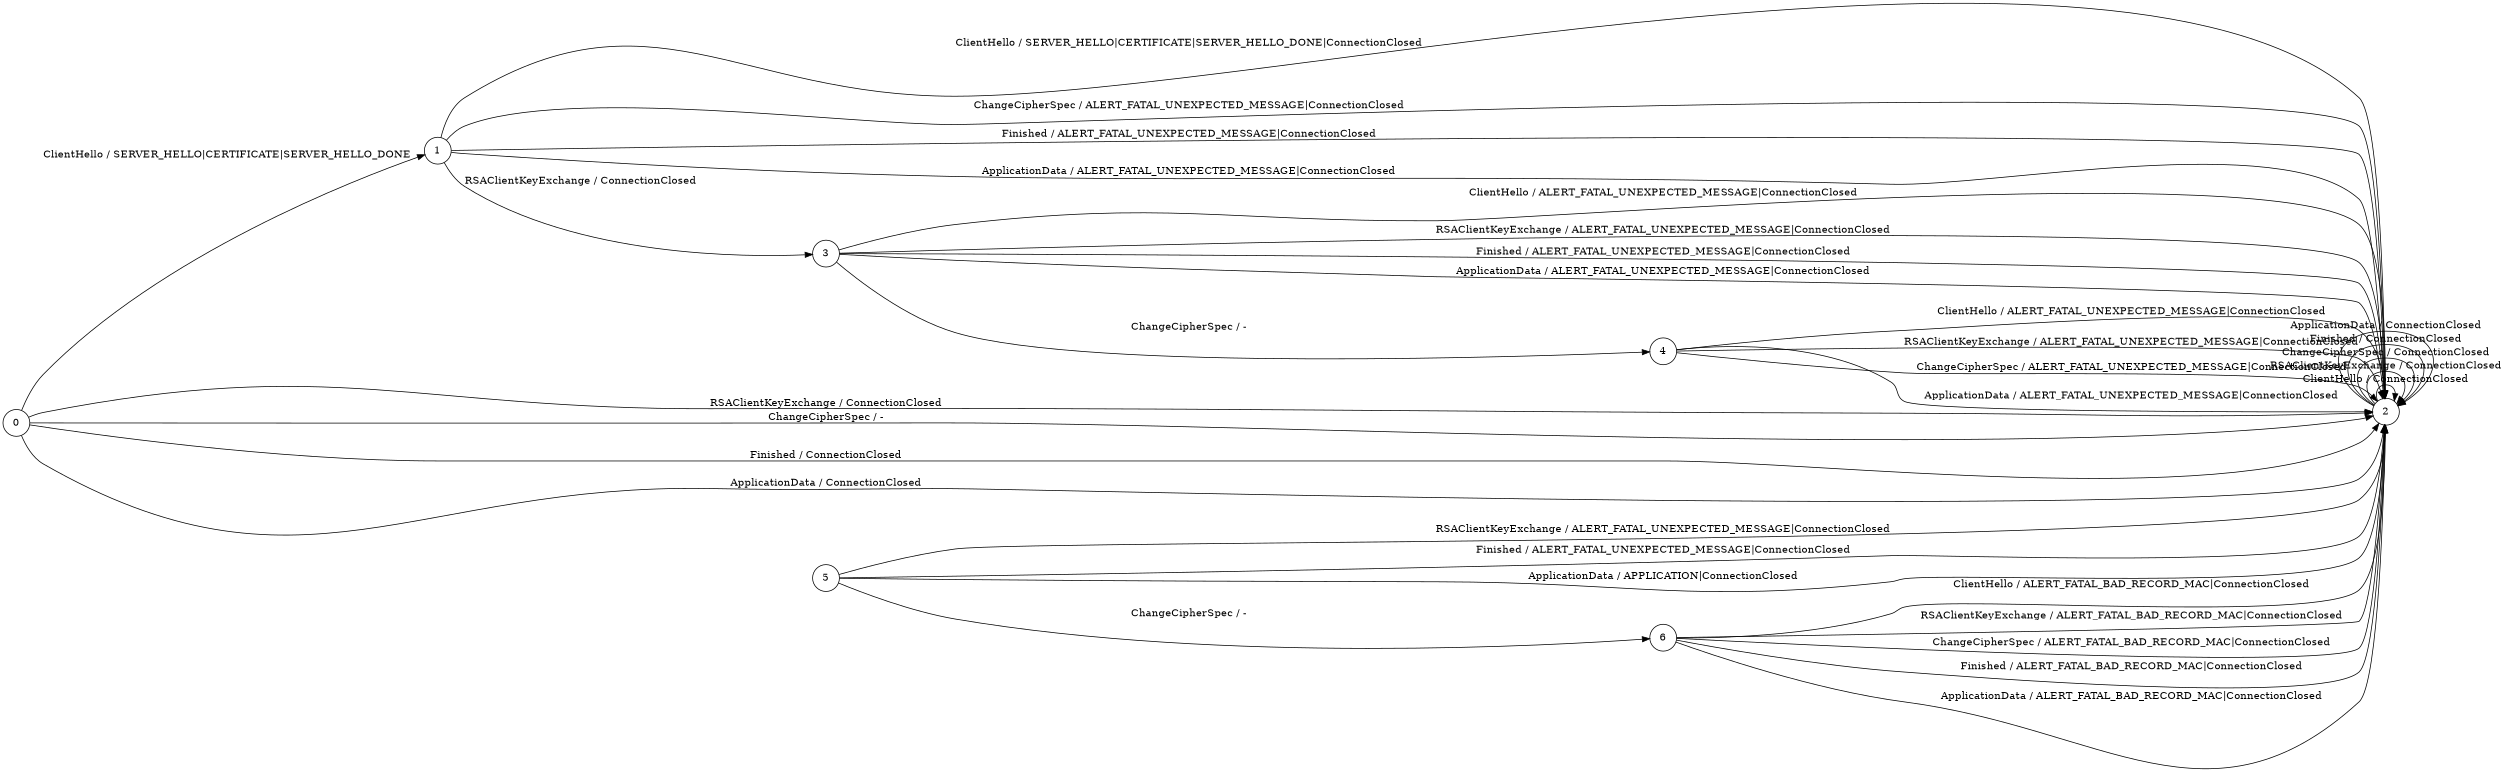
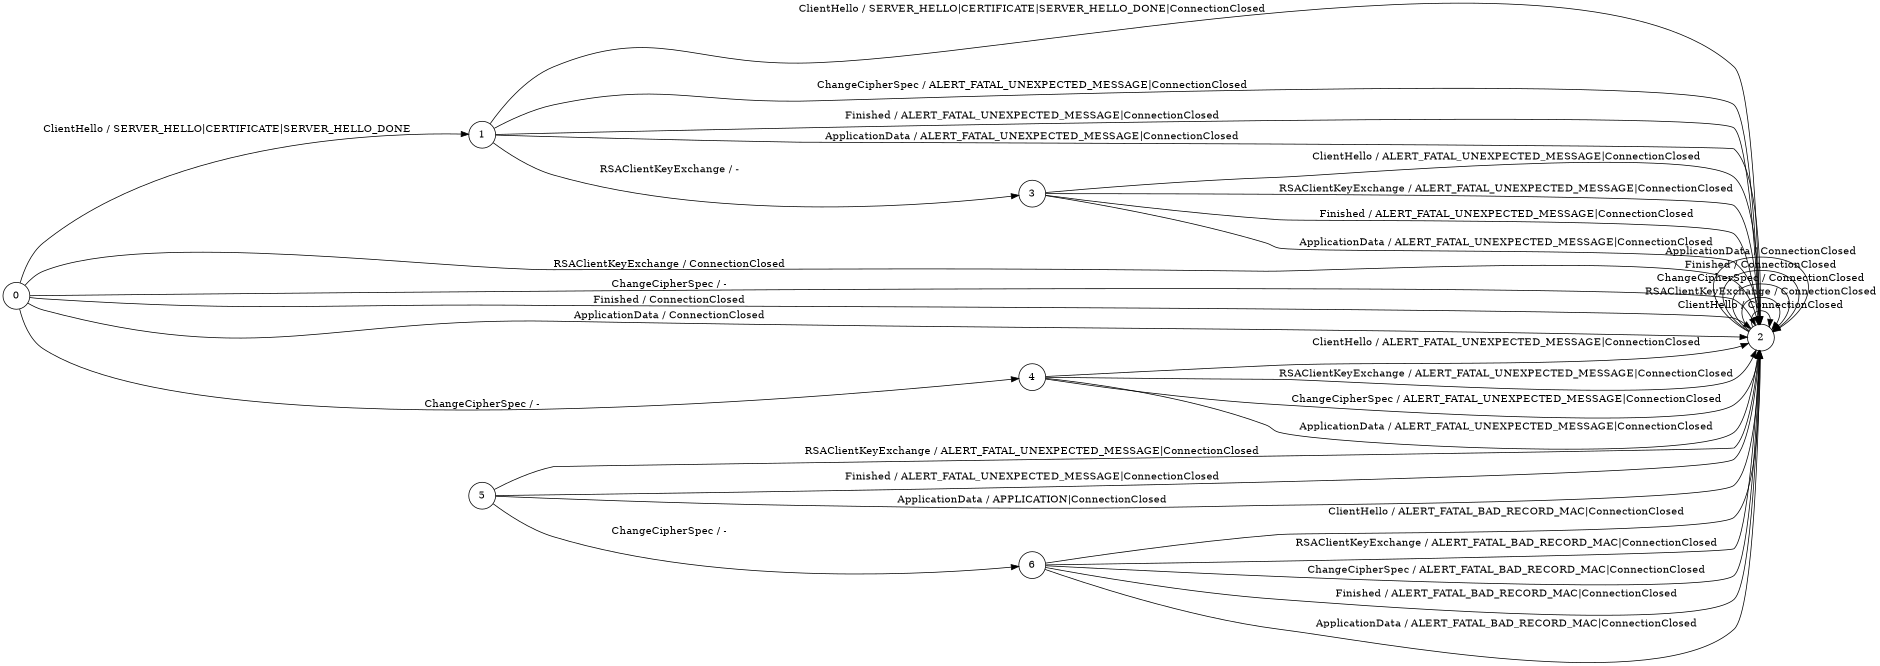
(581, 181) -> (669, 169)
(1228, 358) -> (500, 409)
